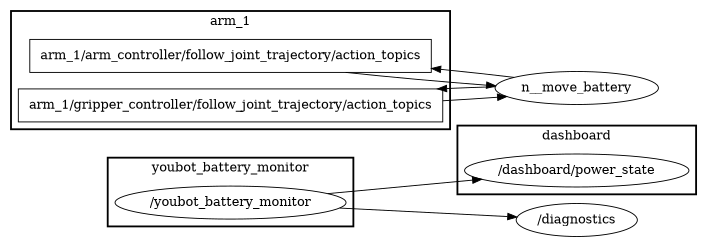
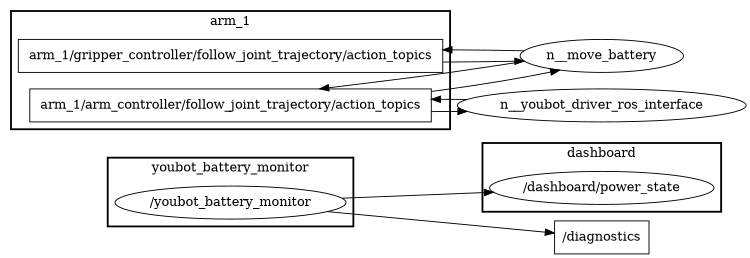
none -> (602, 105)
(577, 220) -> (602, 237)
